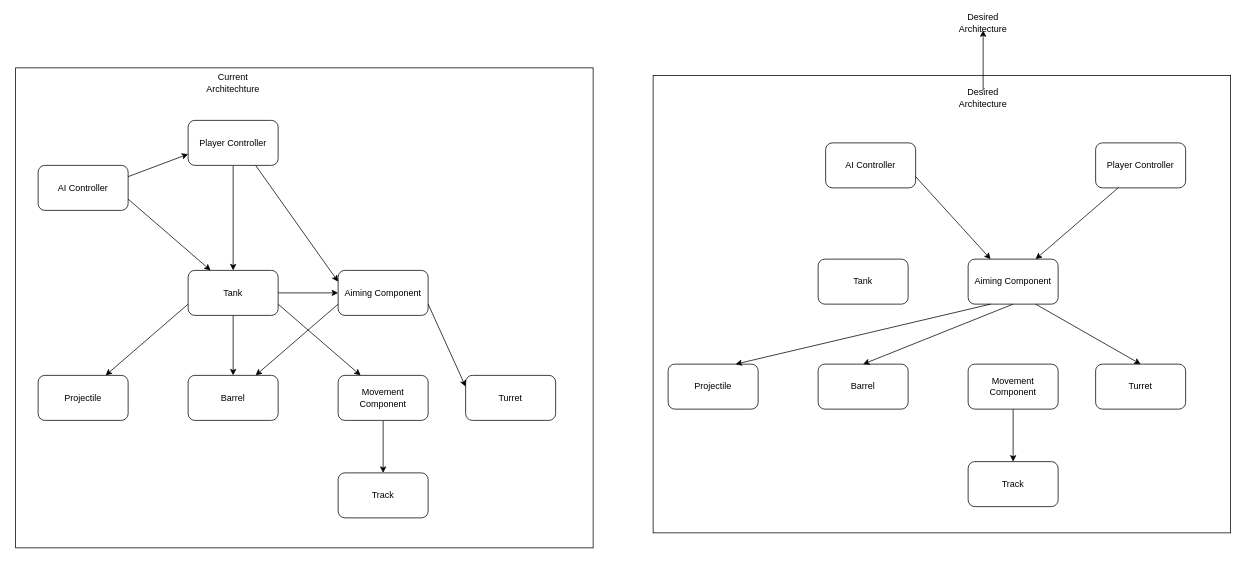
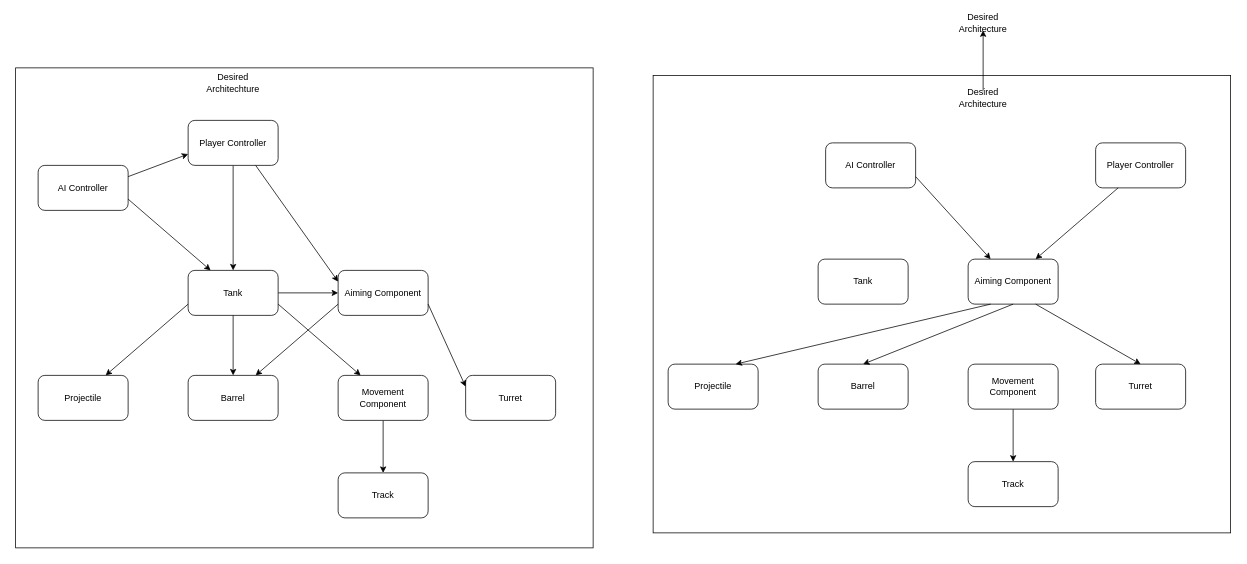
(233, 83) -> (233, 83)
